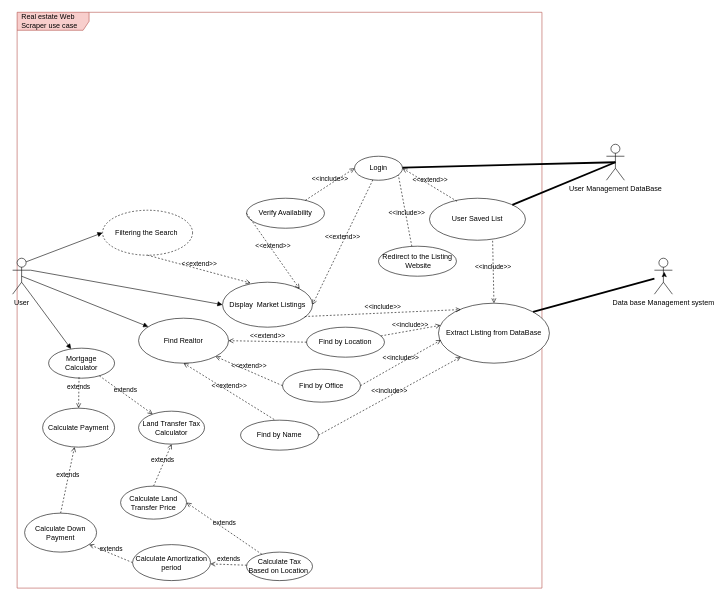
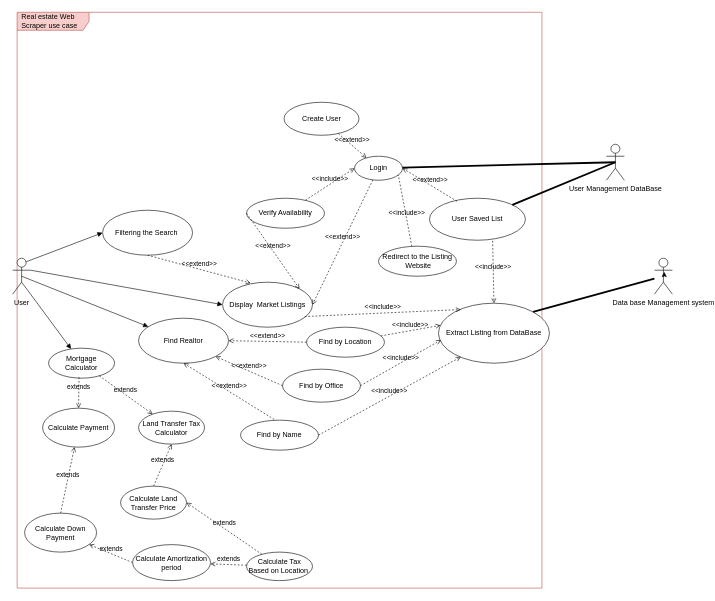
none -> (321, 119)
none -> (351, 145)
(147, 233) -> (147, 233)
